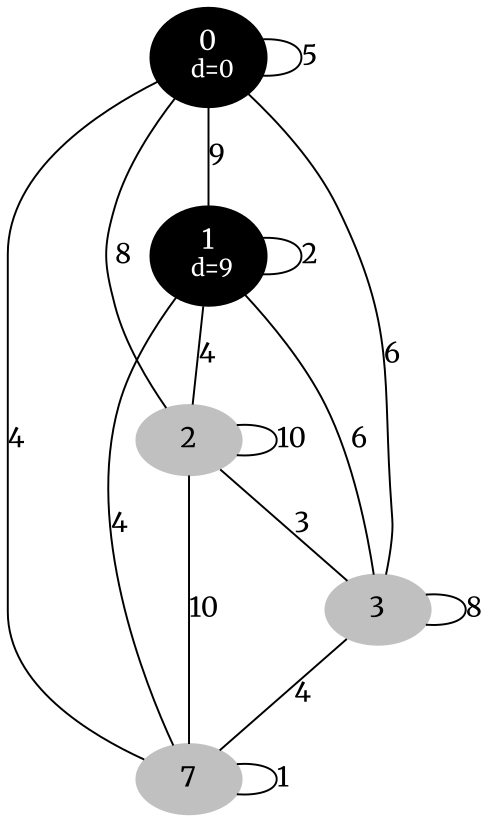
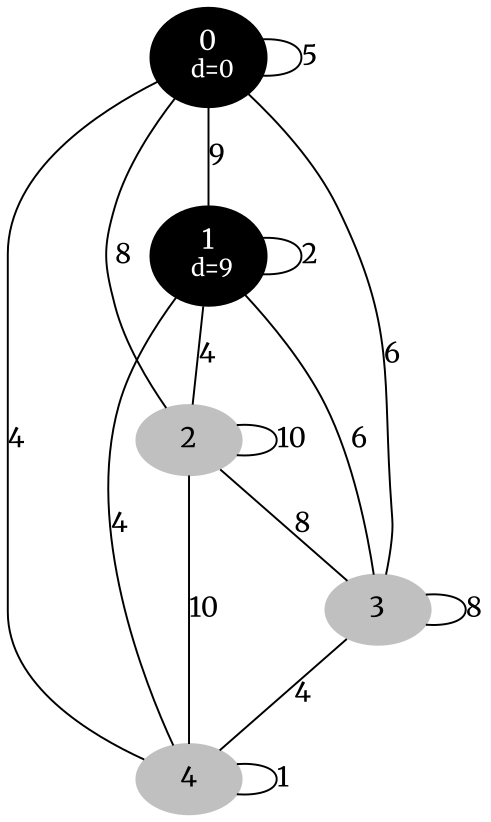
(303, 525) -> (303, 525)
(189, 779) -> (189, 779)
